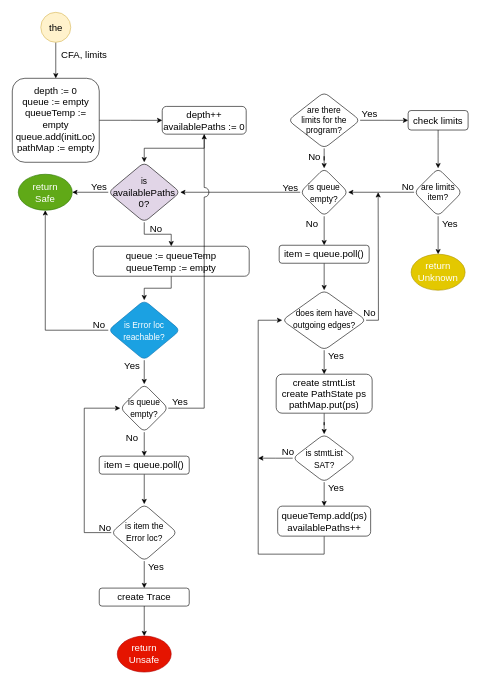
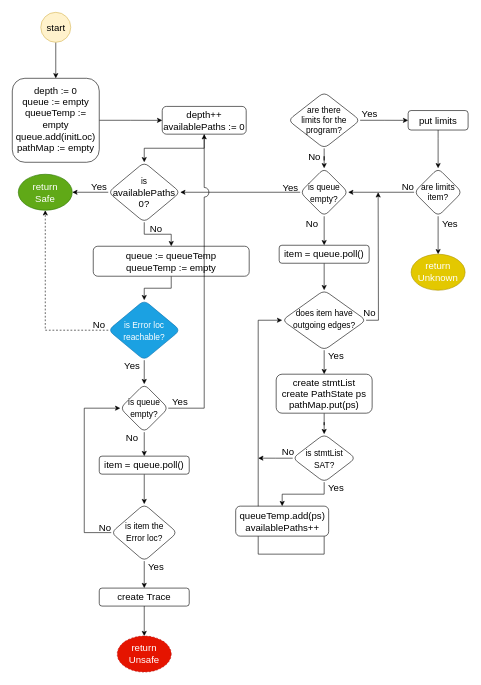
(56, 27) -> (56, 27)
(84, 54) -> none
(438, 120) -> (438, 120)
(144, 192) -> (144, 192)
(45, 303) -> (45, 303)
(324, 521) -> (282, 521)
(144, 654) -> (144, 654)
